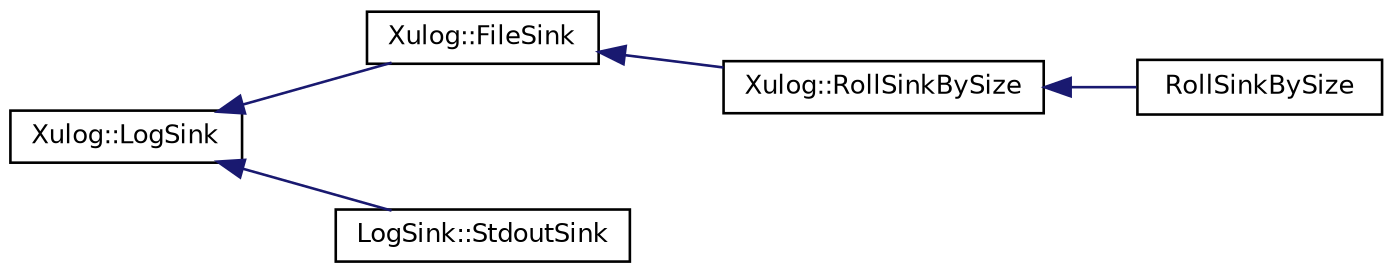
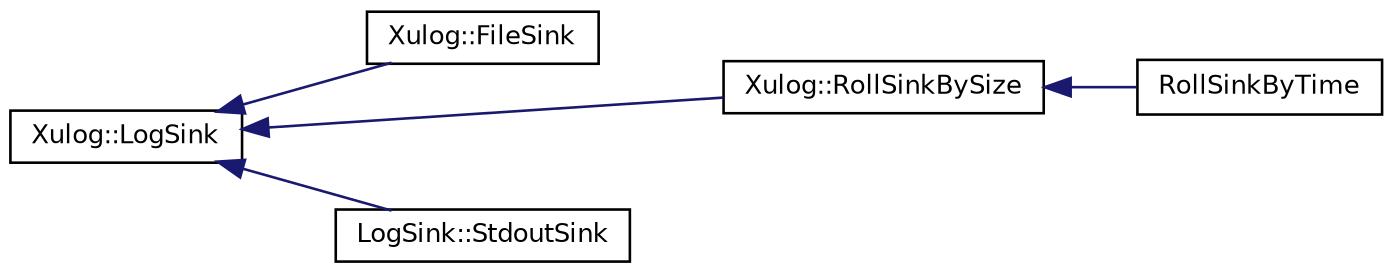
(674, 61) -> (496, 113)
(1260, 87) -> (1260, 87)
